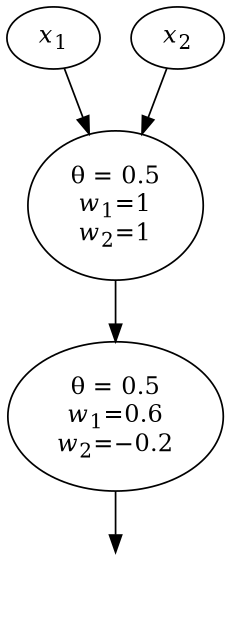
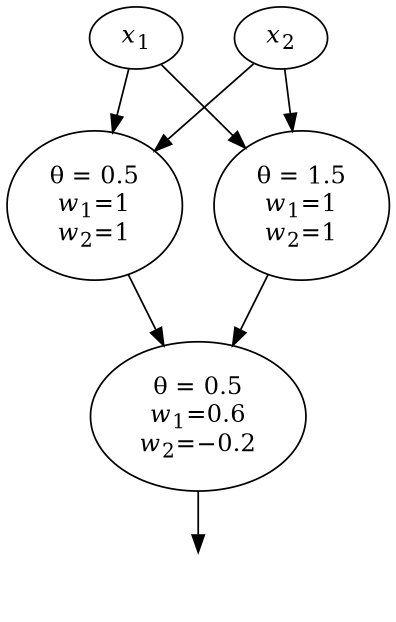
none -> (302, 205)
